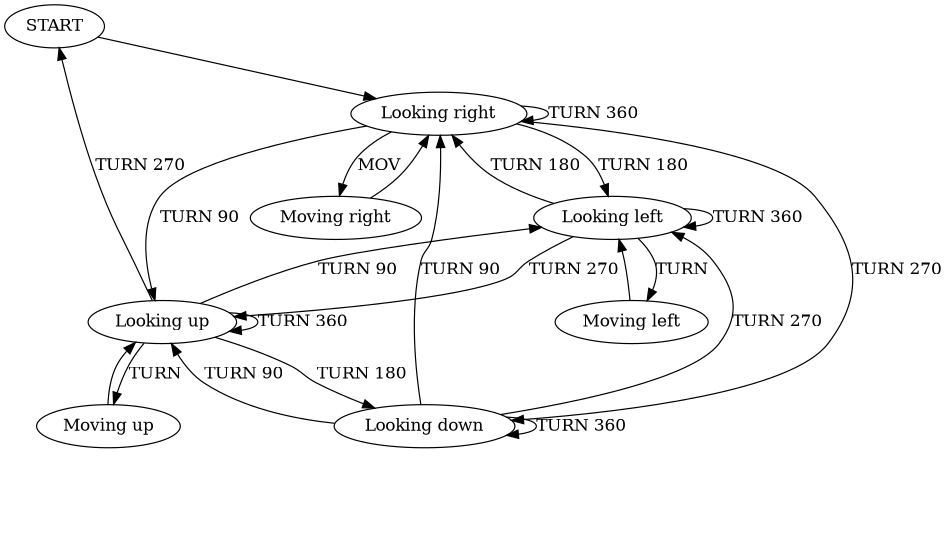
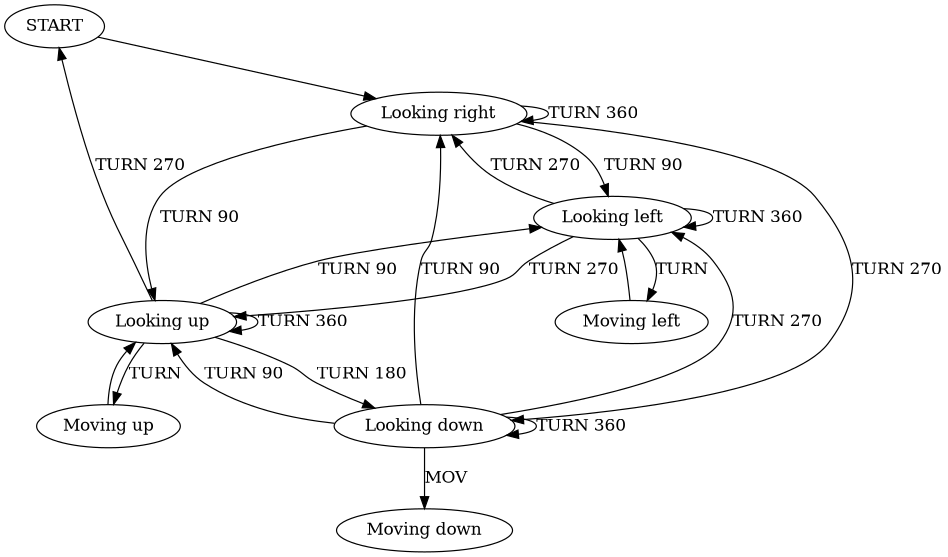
(536, 166) -> (536, 166)
(644, 166) -> (644, 166)
(336, 218) -> none
none -> (425, 530)
